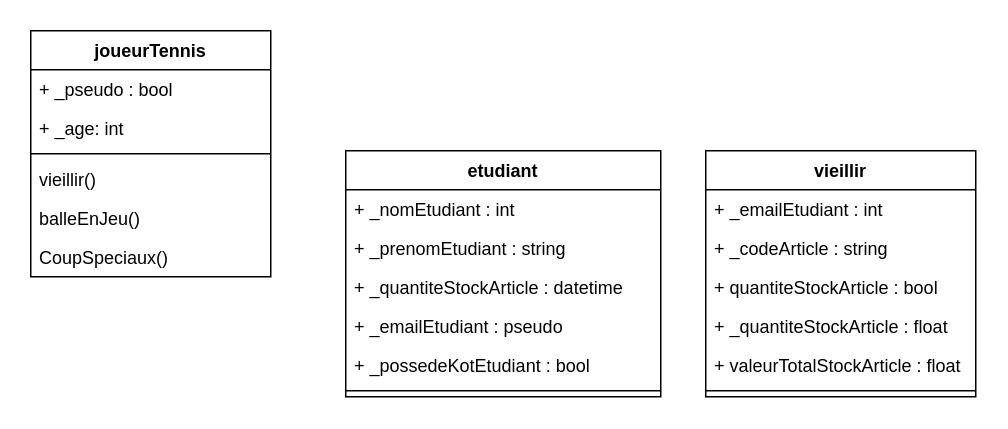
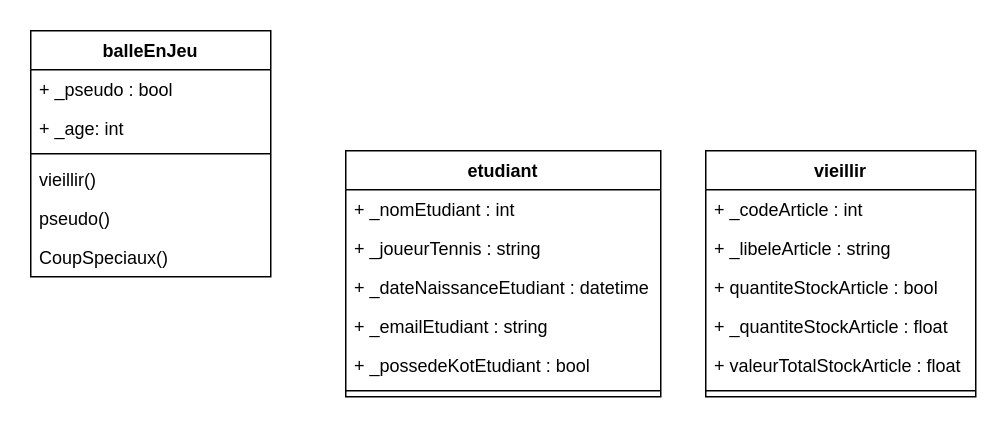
(150, 51) -> (150, 51)
(806, 210) -> (798, 210)
(95, 219) -> (79, 219)
(471, 249) -> (461, 249)
(814, 249) -> (817, 249)
(509, 288) -> (516, 288)
(466, 327) -> (464, 327)
